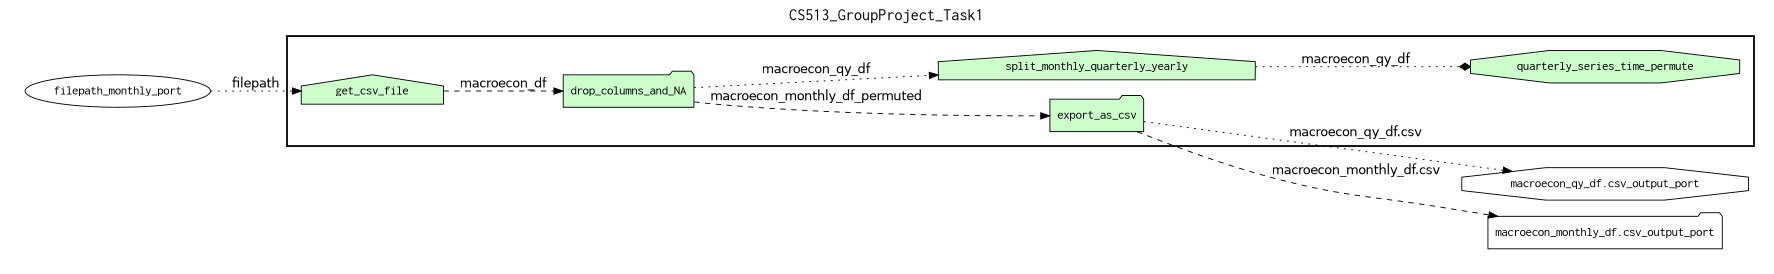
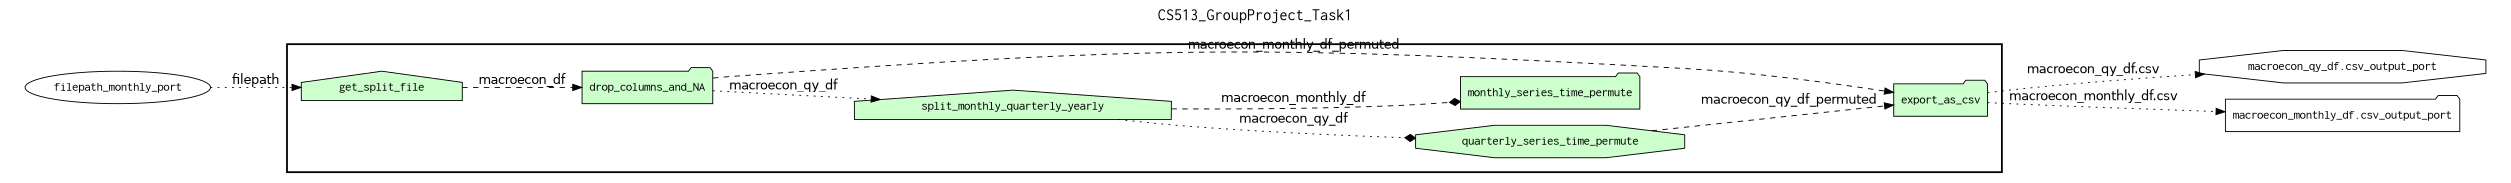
(372, 91) -> (382, 87)
none -> (1550, 93)
none -> (1768, 118)
(1310, 187) -> (2102, 107)
